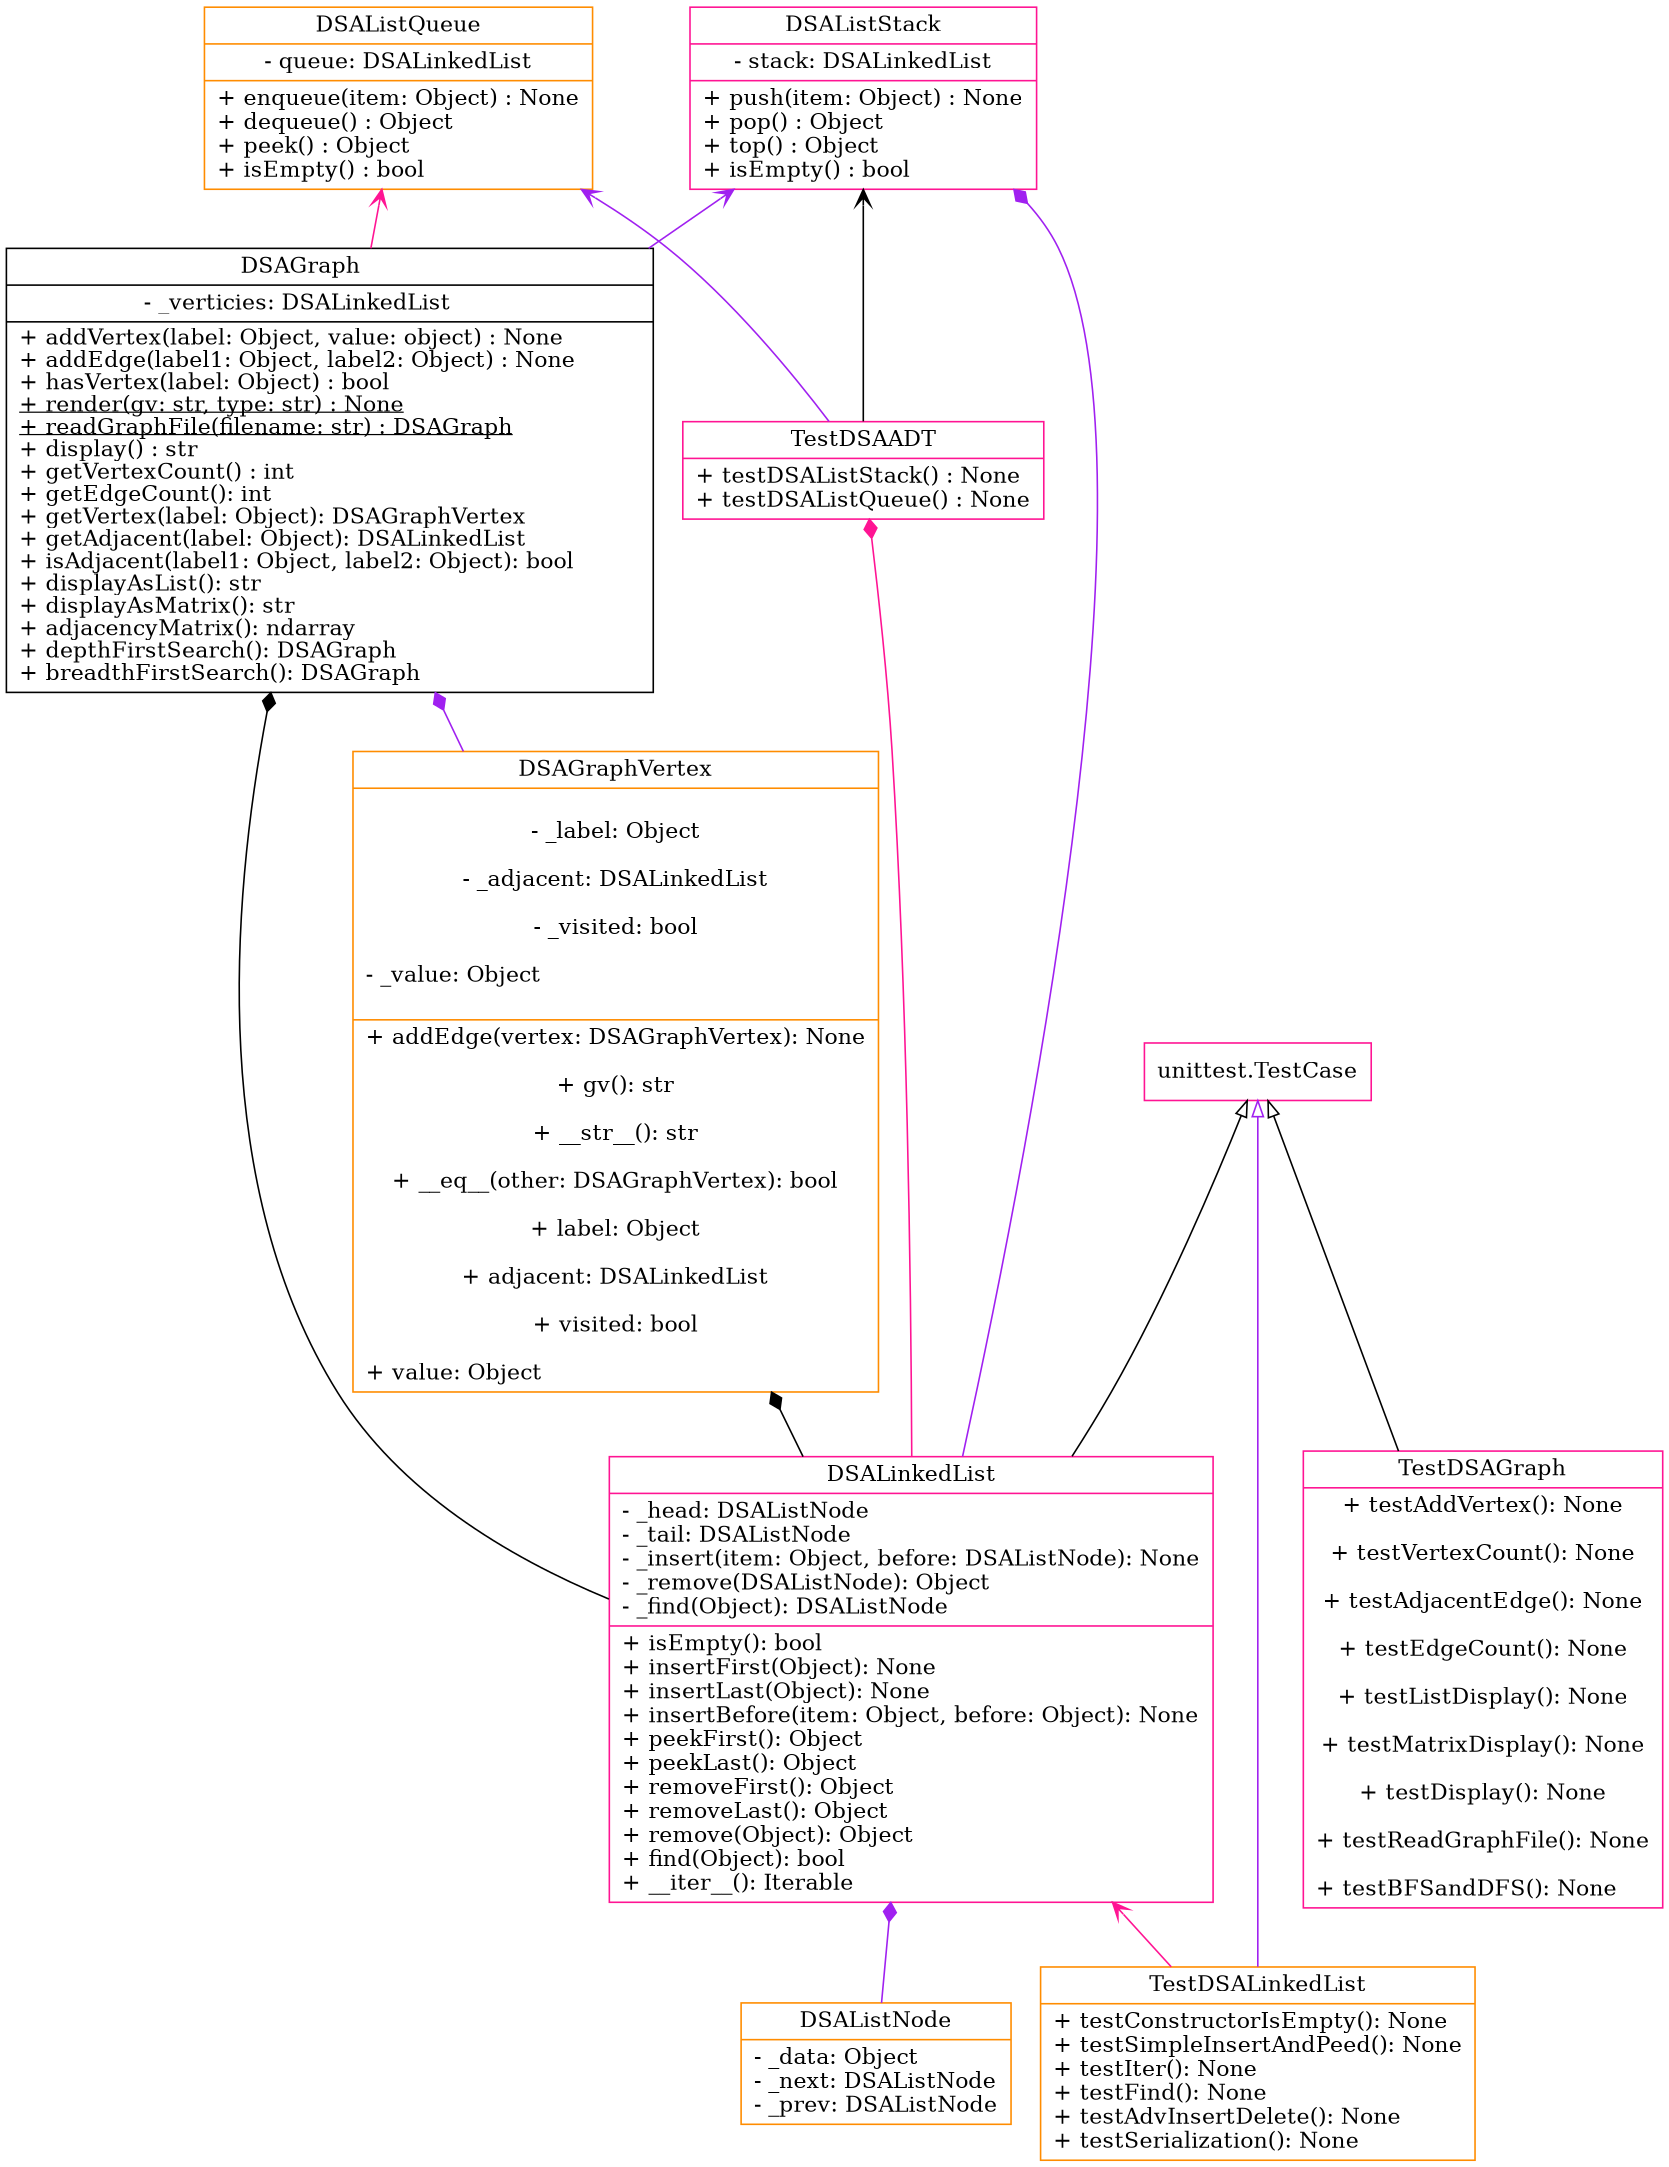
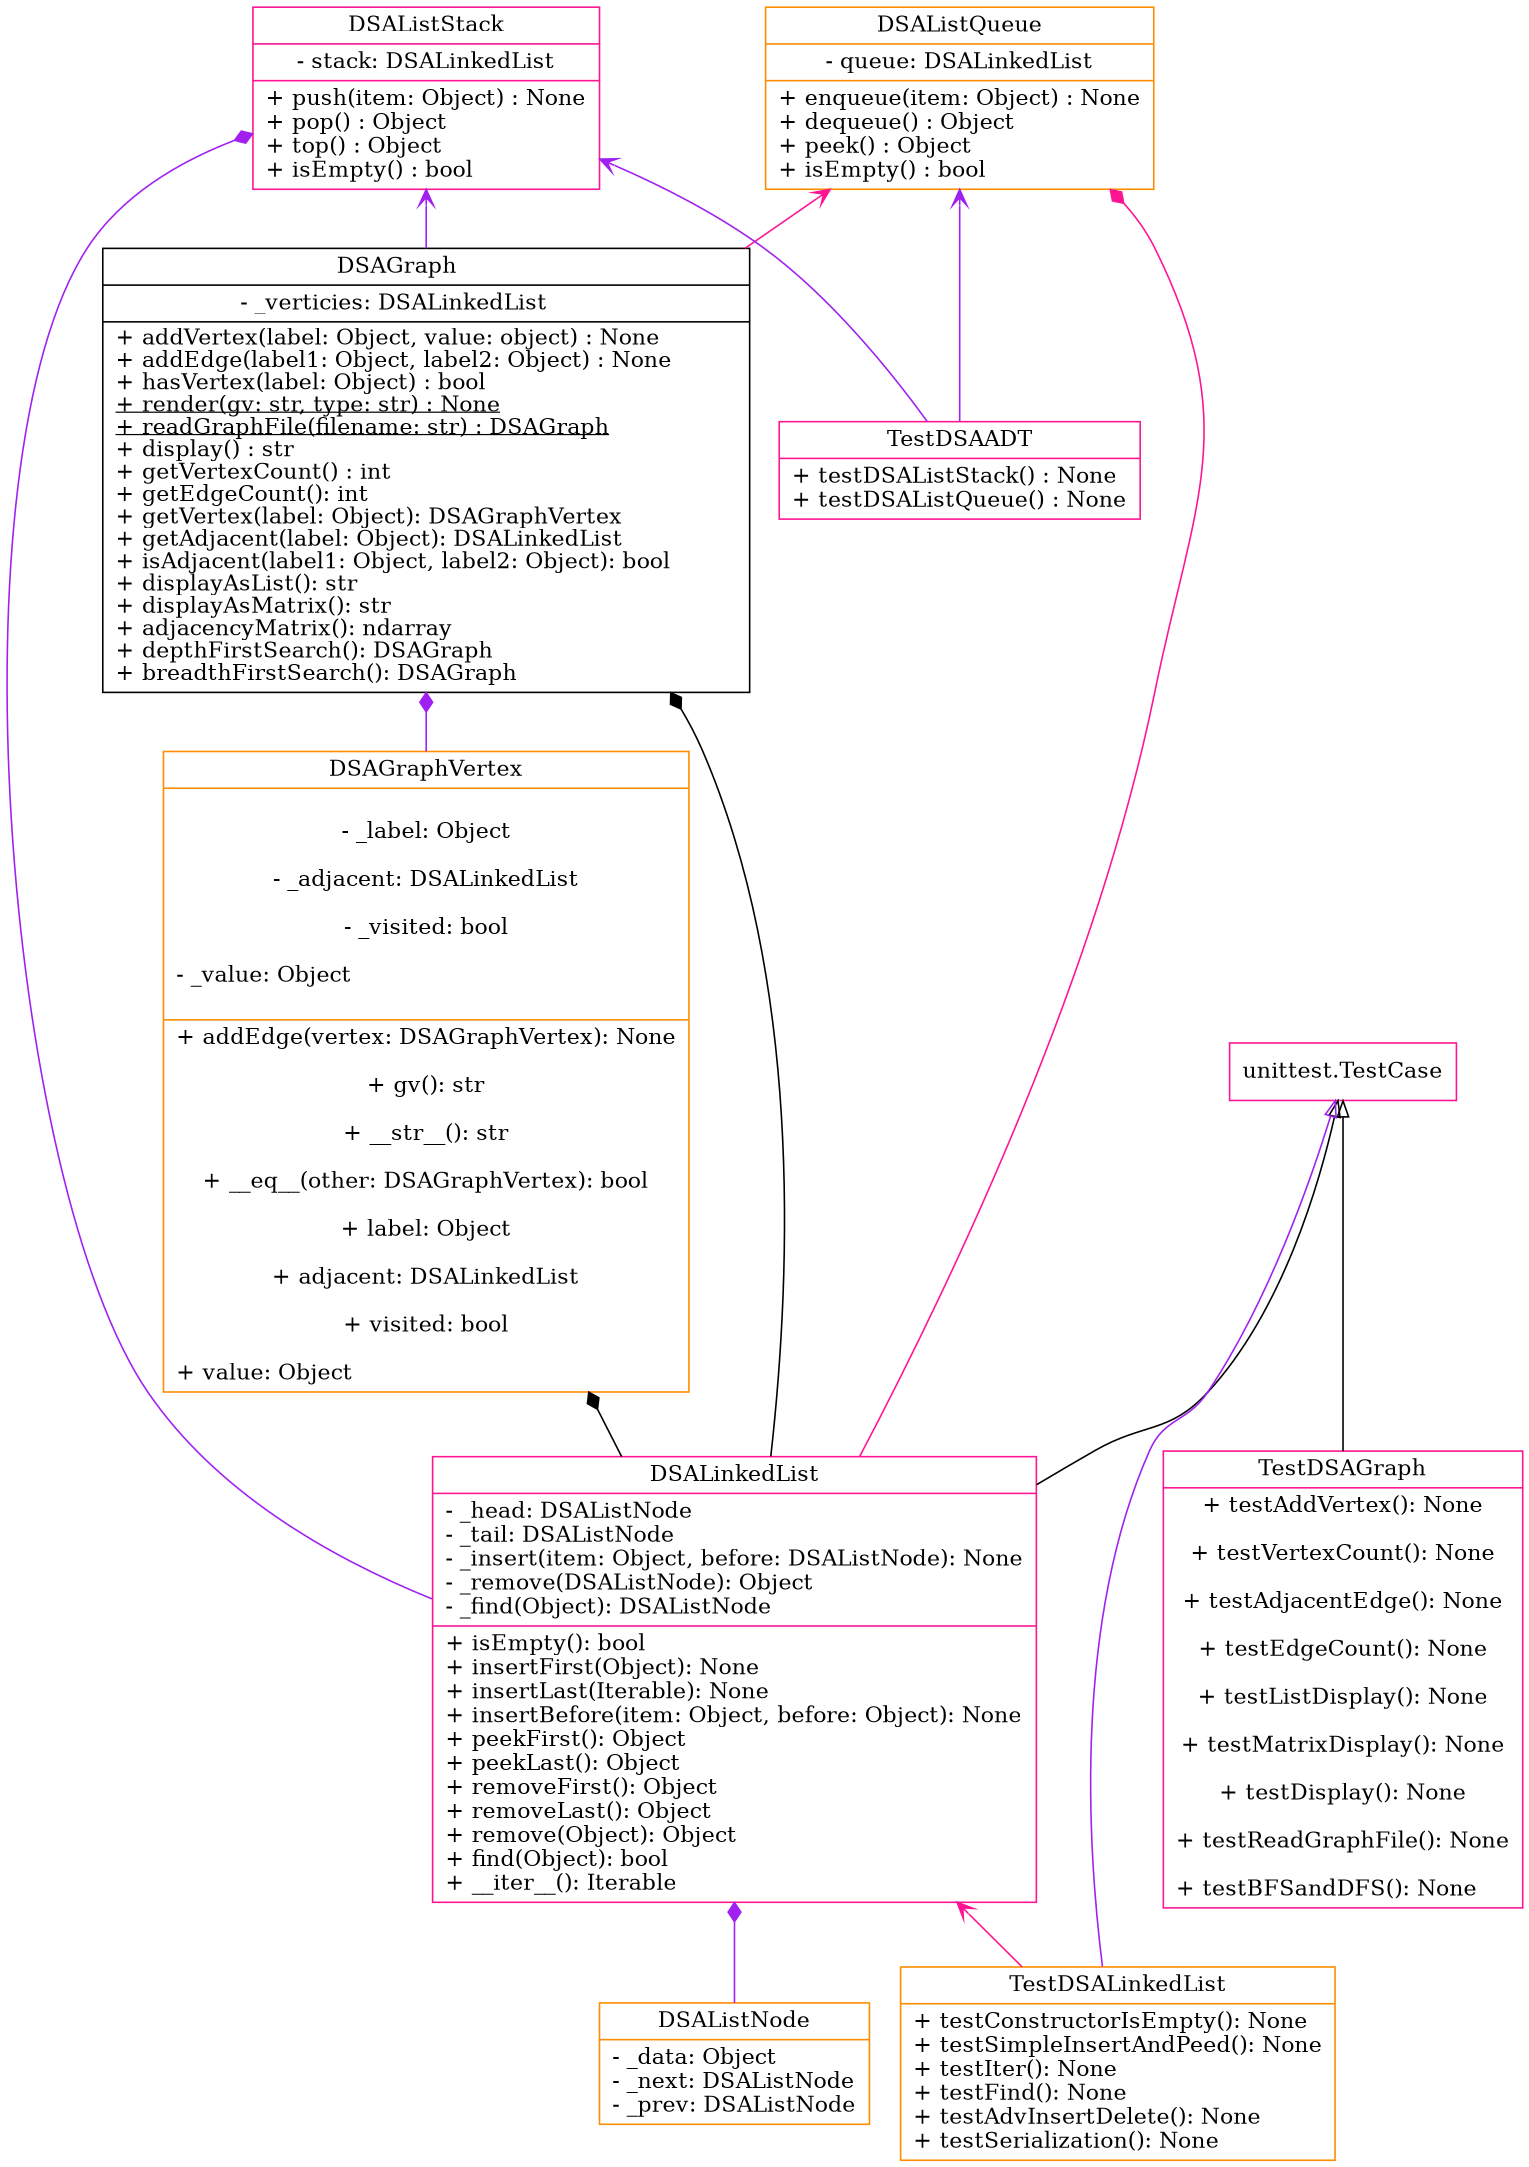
(863, 314) -> (791, 269)
(903, 997) -> (1116, 842)
(776, 1691) -> (608, 1691)
